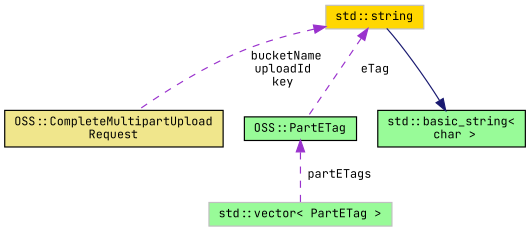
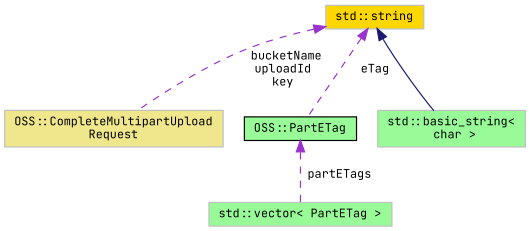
(414, 63) -> (407, 76)
(114, 129) -> (114, 129)
(452, 129) -> (452, 129)
